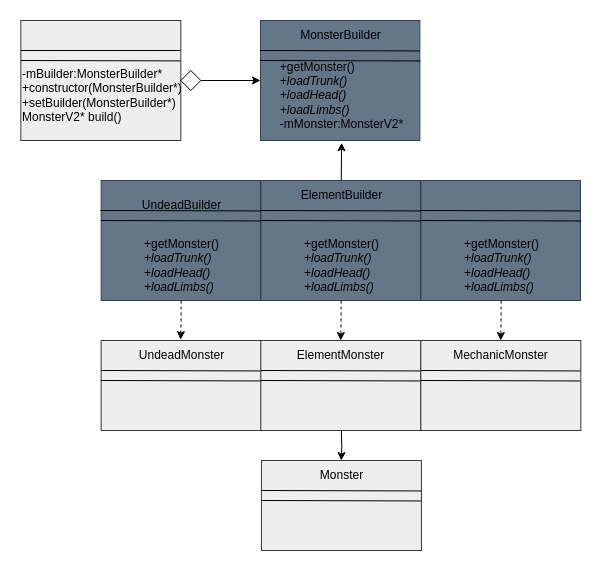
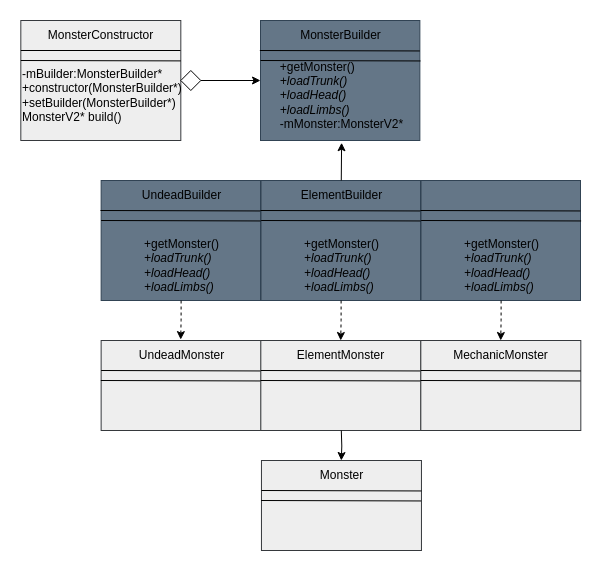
none -> (101, 36)
(181, 206) -> (181, 196)
